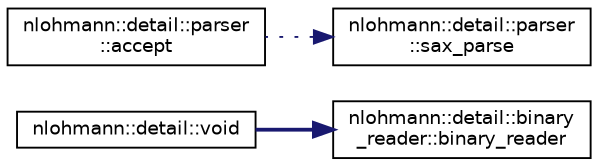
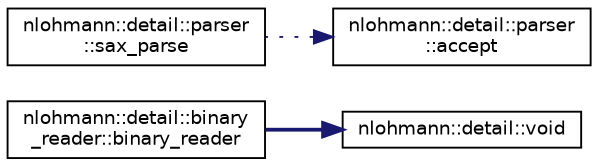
(289, 37) -> (289, 37)
(285, 130) -> (294, 130)
